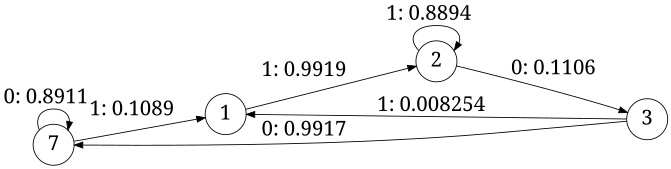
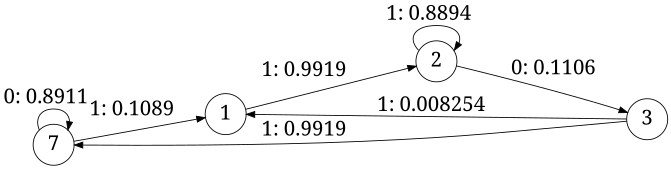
(312, 130) -> (312, 130)
